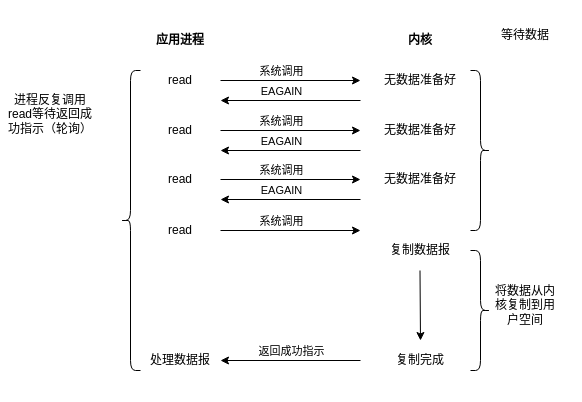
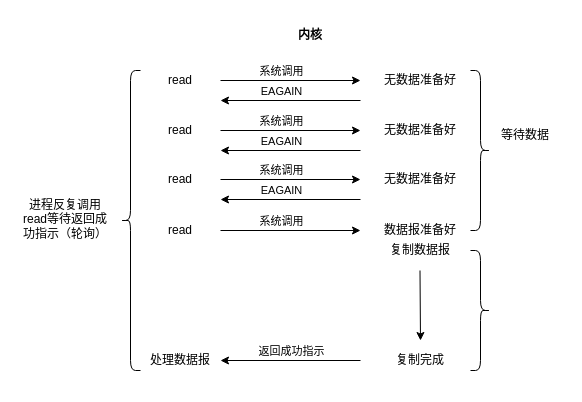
(526, 36) -> (526, 136)
(181, 41) -> none
(421, 41) -> (311, 36)
(51, 115) -> (66, 220)
none -> (421, 231)
(526, 306) -> none
